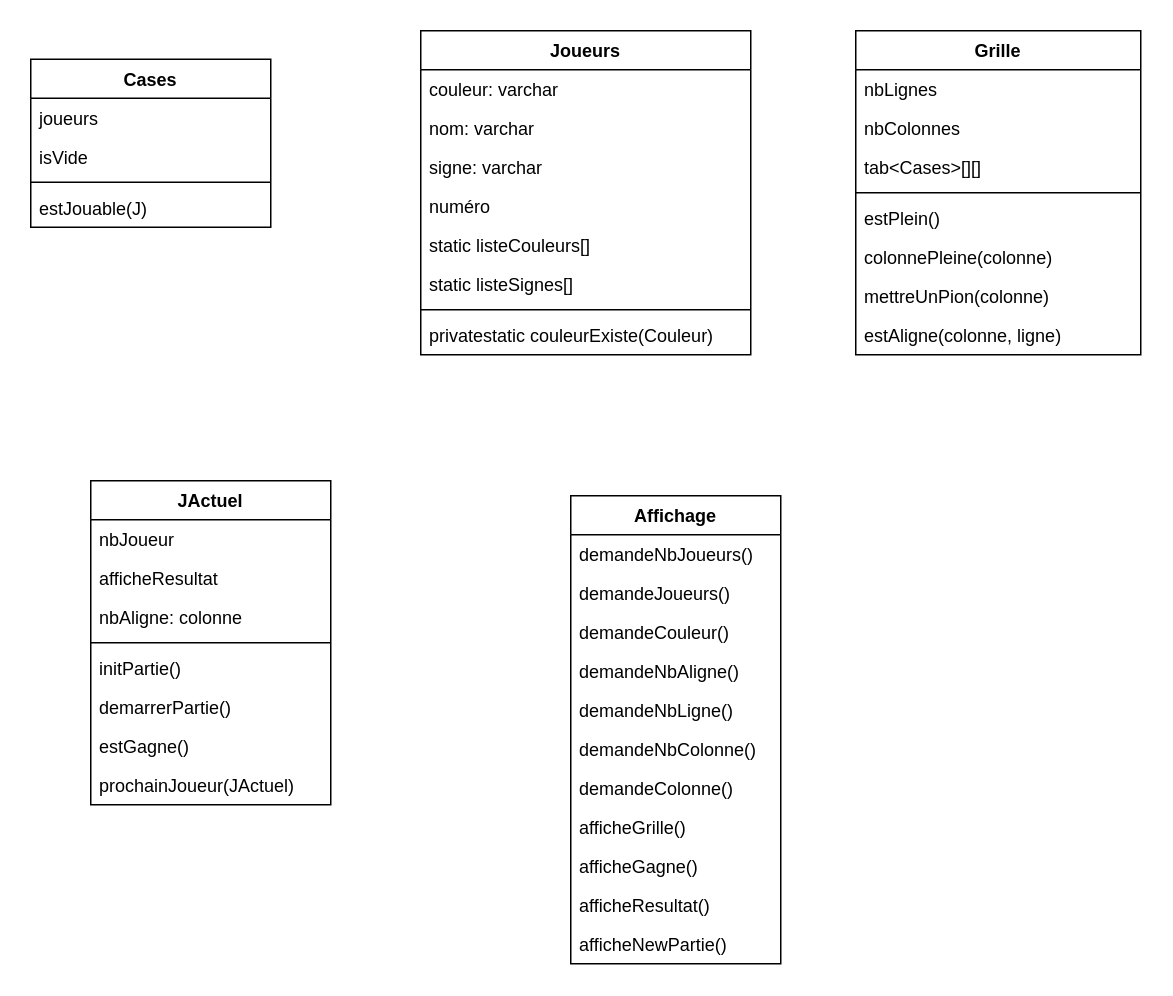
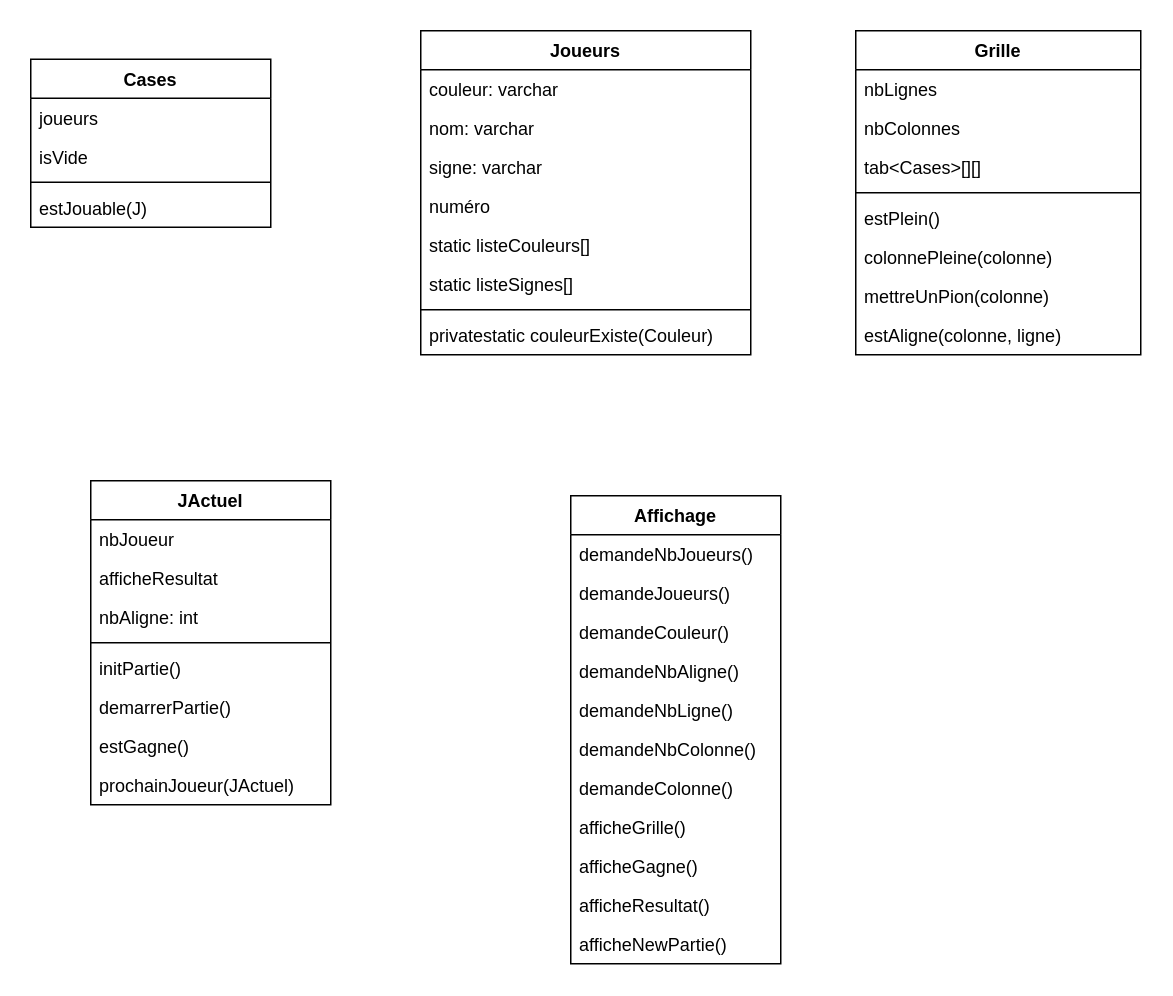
(173, 618) -> (153, 618)
